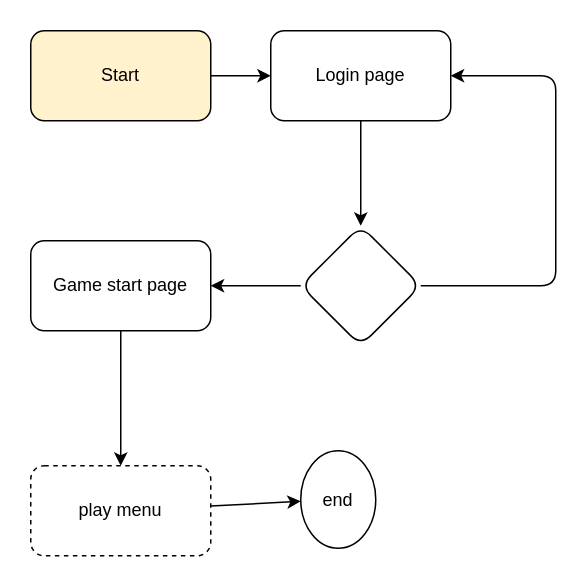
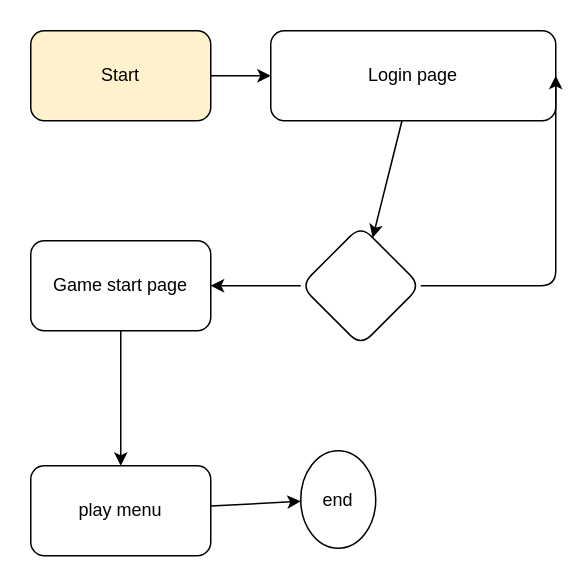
(361, 76) -> (413, 76)
(121, 511) -> (121, 511)
